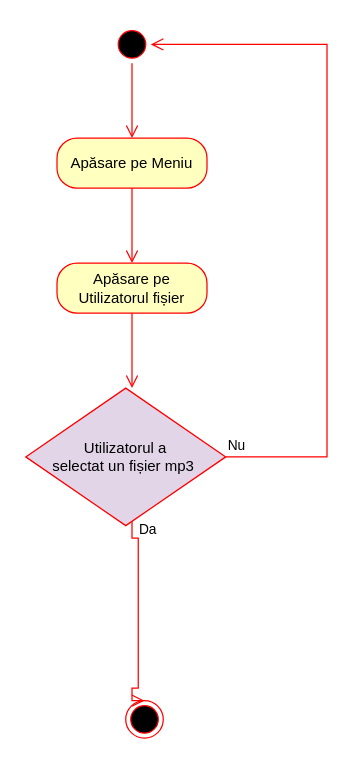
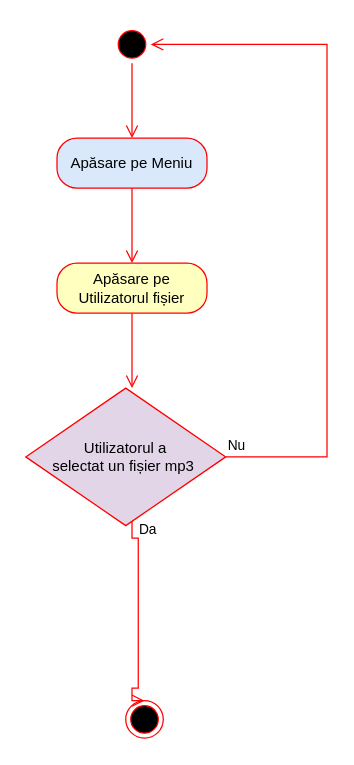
(132, 163) -> (132, 163)
